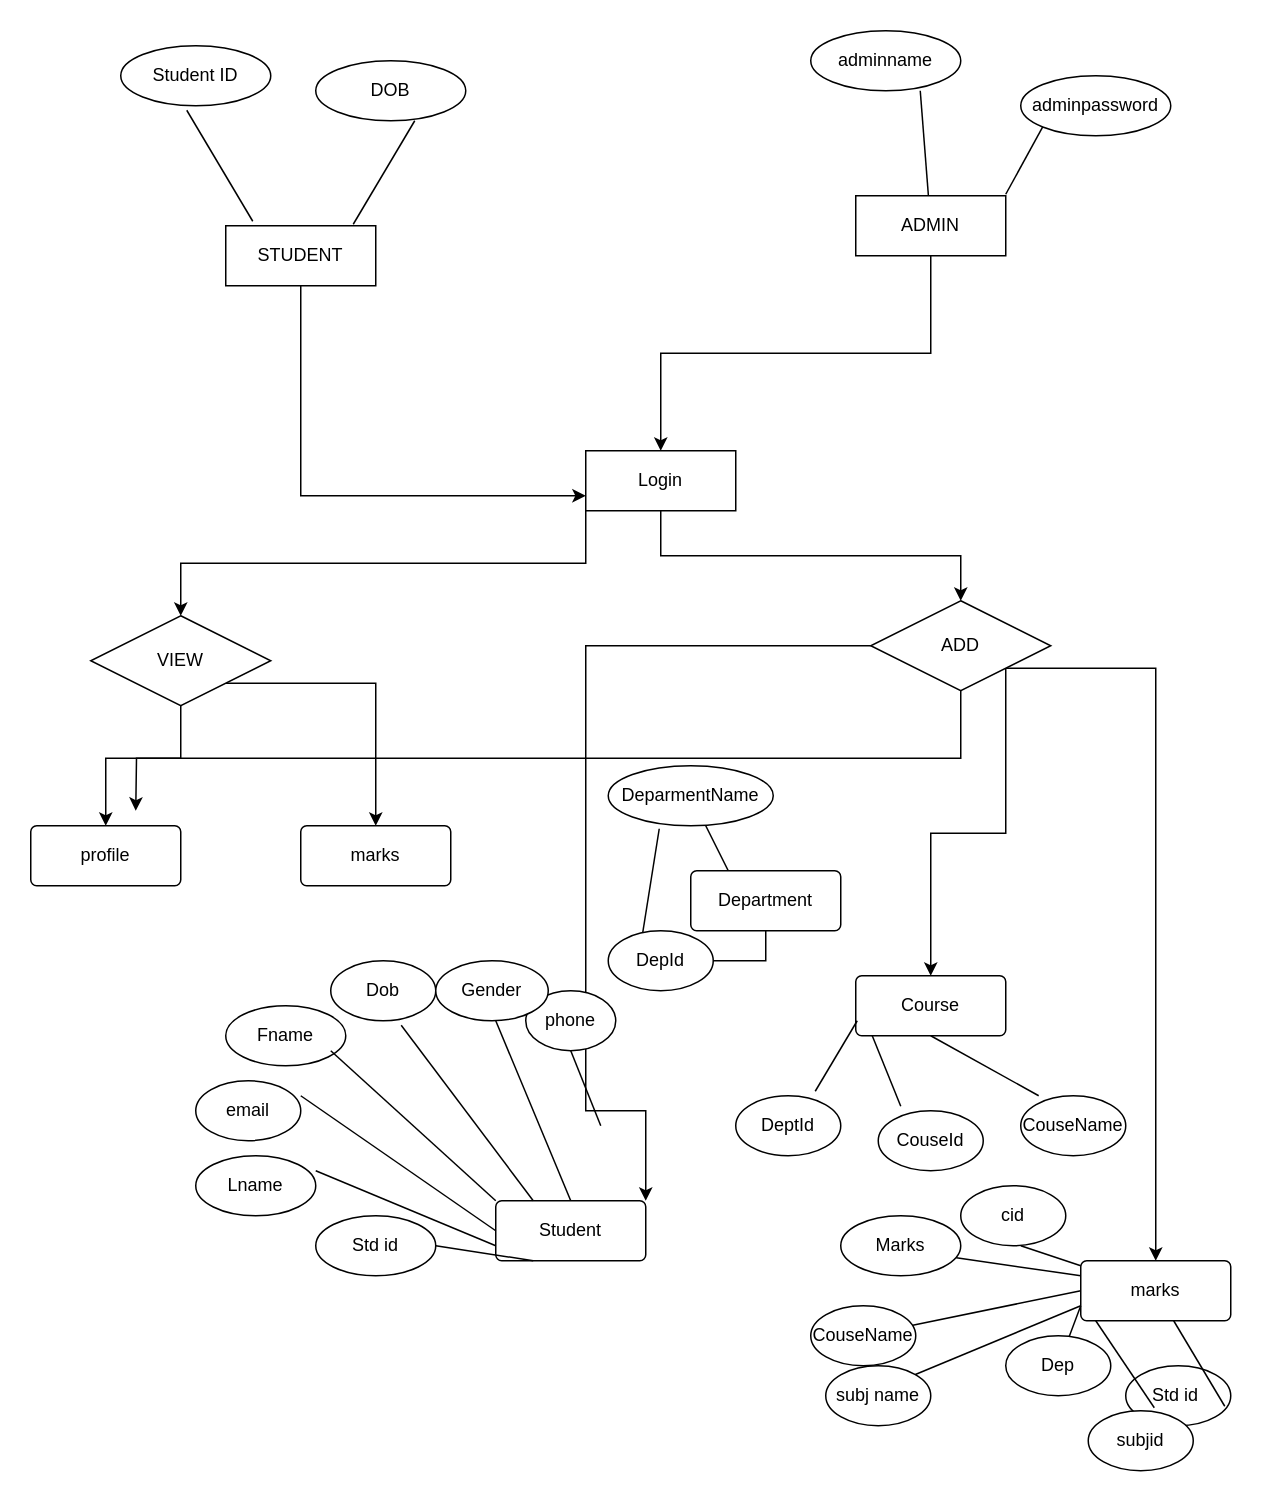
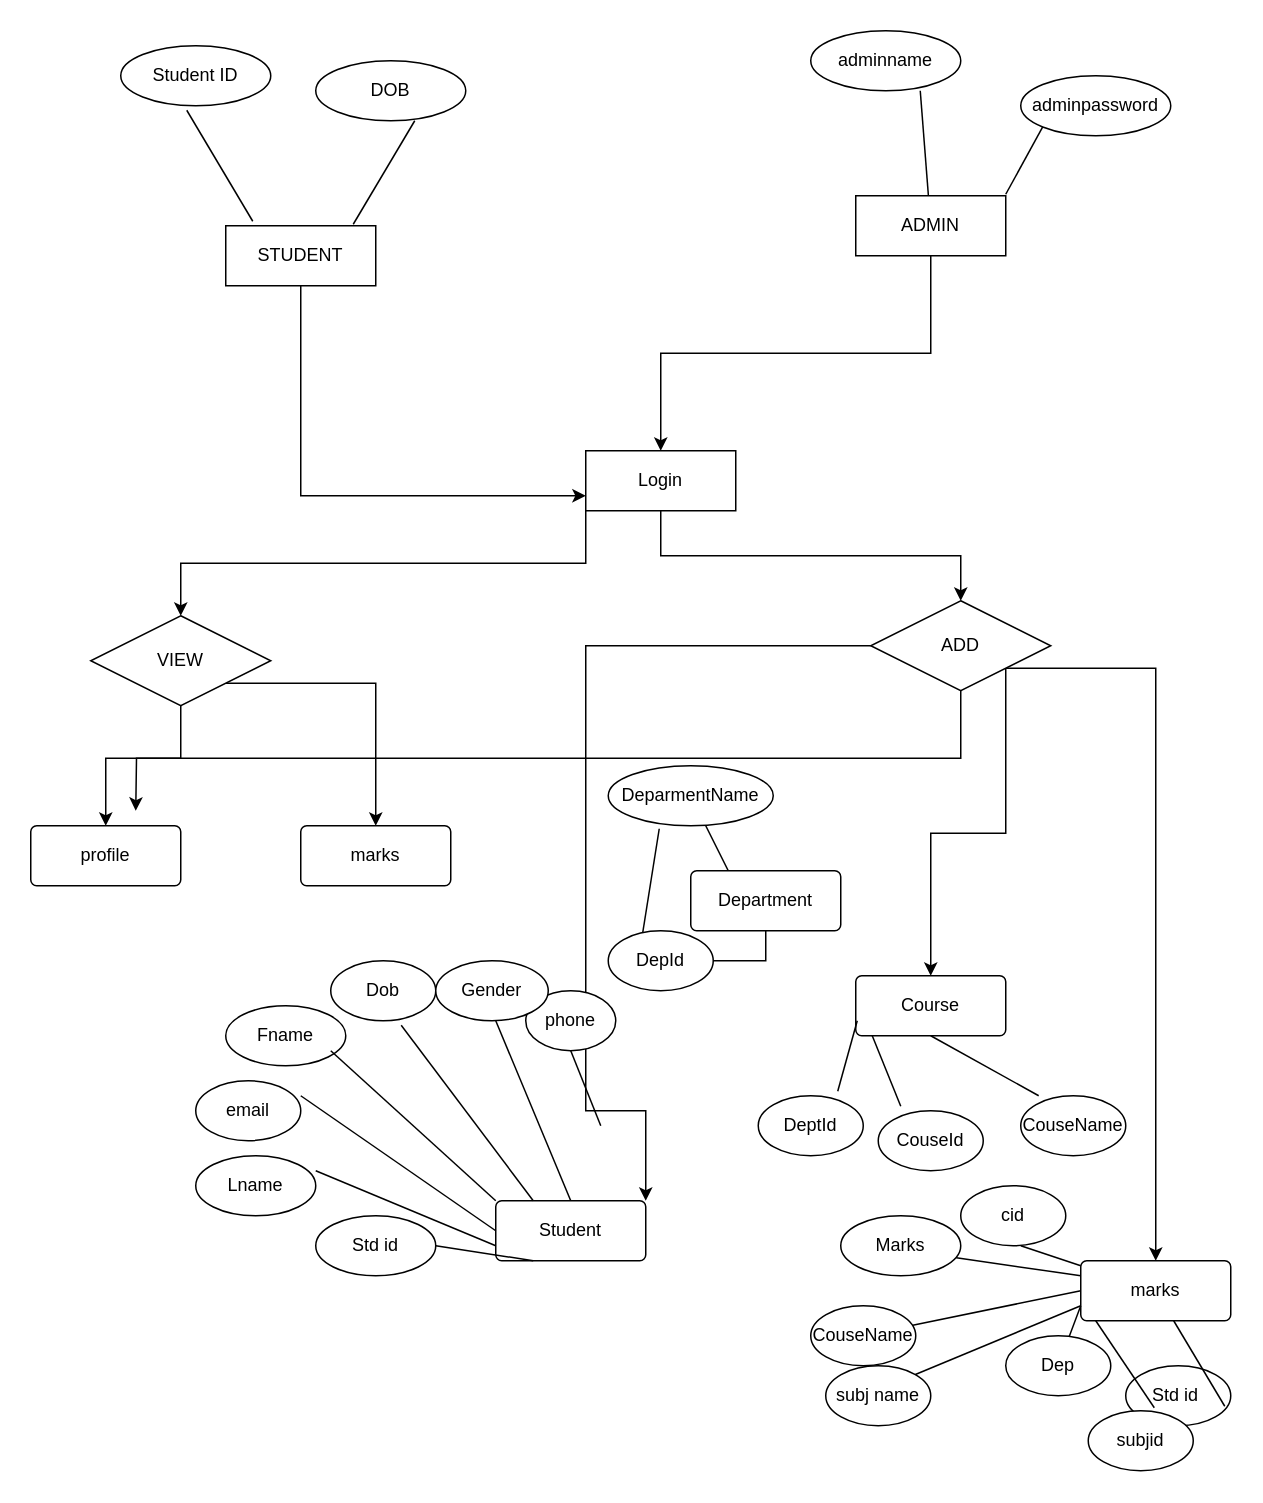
(788, 1126) -> (811, 1126)
